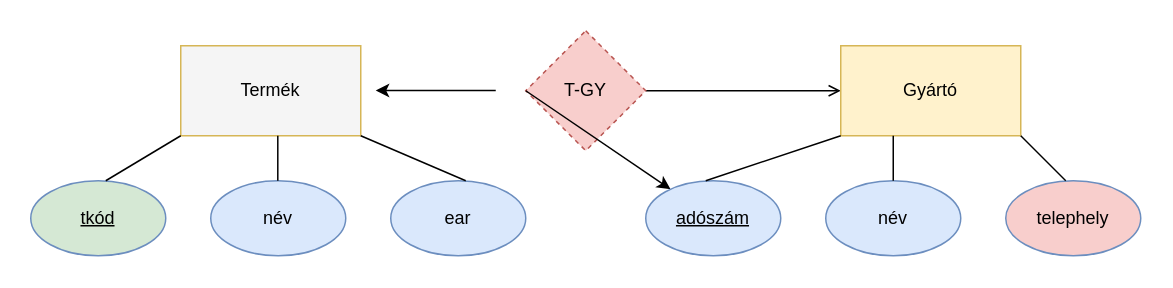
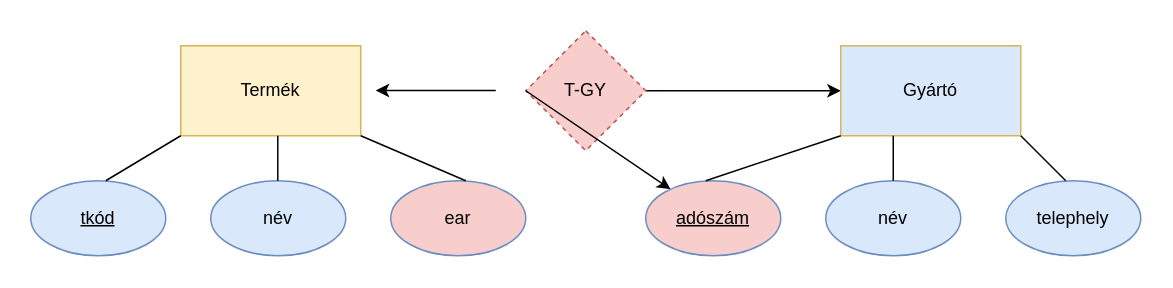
(271, 91) -> (271, 91)
(831, 91) -> (829, 91)
(931, 91) -> (931, 91)
(98, 218) -> (98, 218)
(458, 218) -> (458, 218)
(713, 218) -> (713, 218)
(1073, 218) -> (1073, 218)
